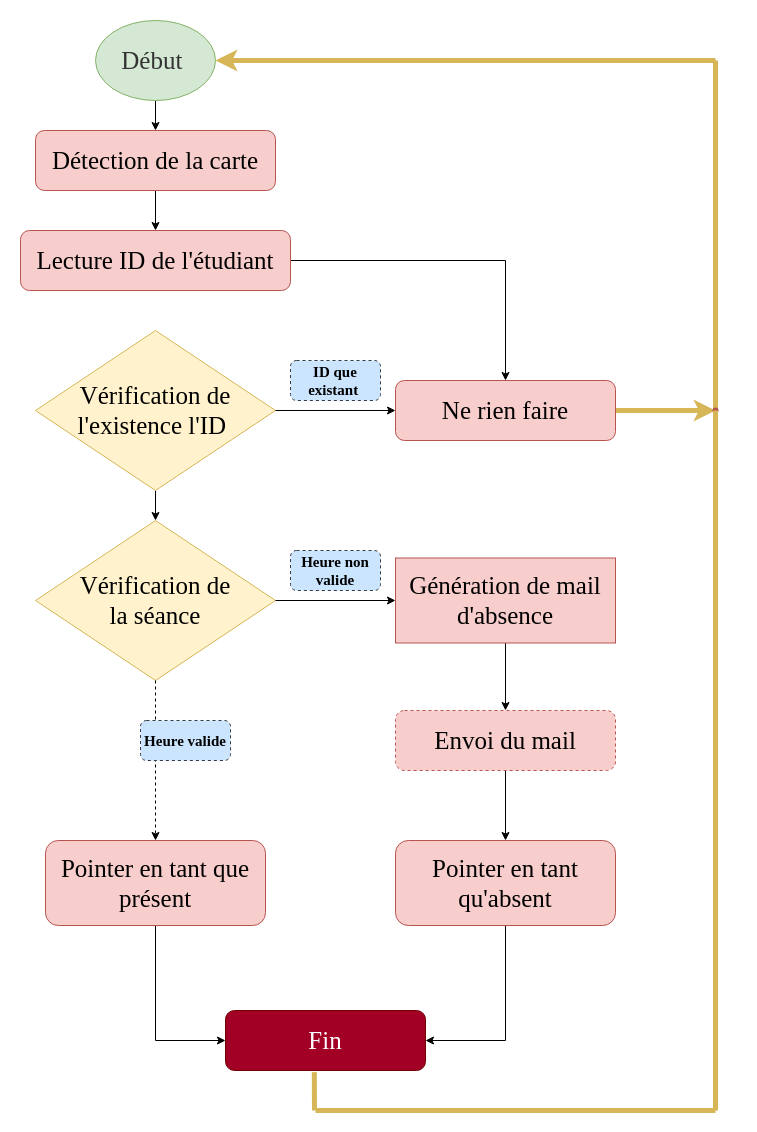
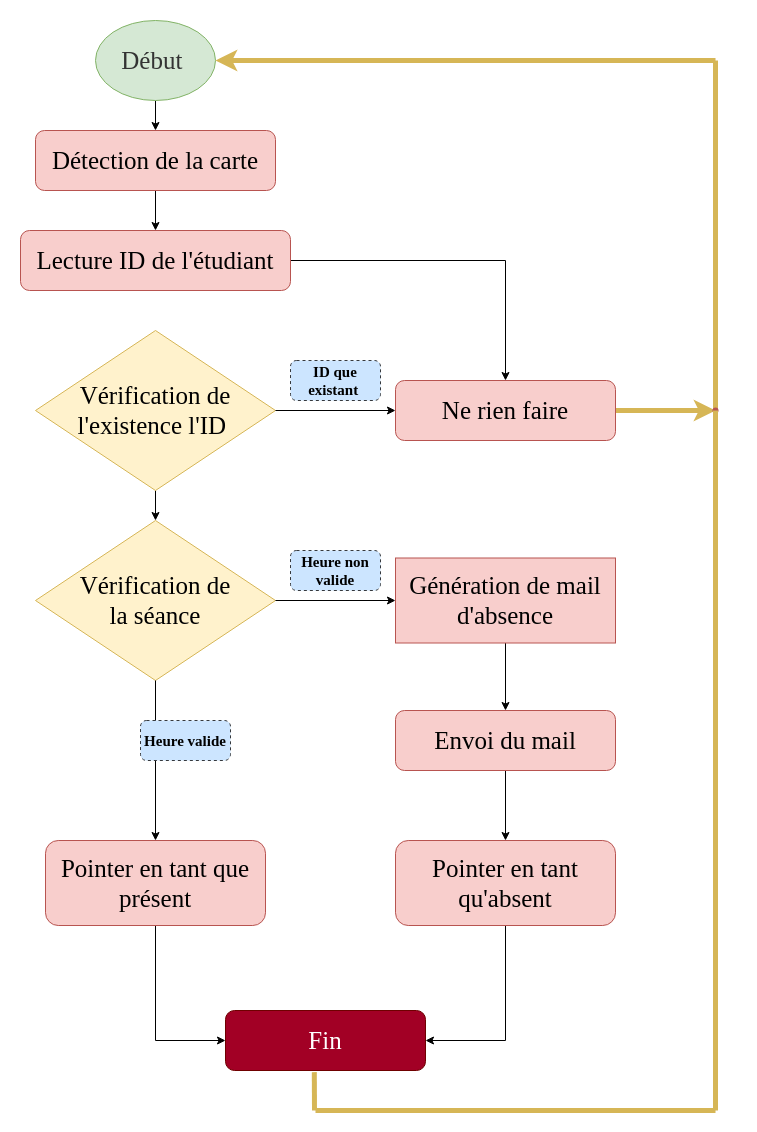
(506, 741) -> (506, 741)
(156, 795) -> (156, 795)
